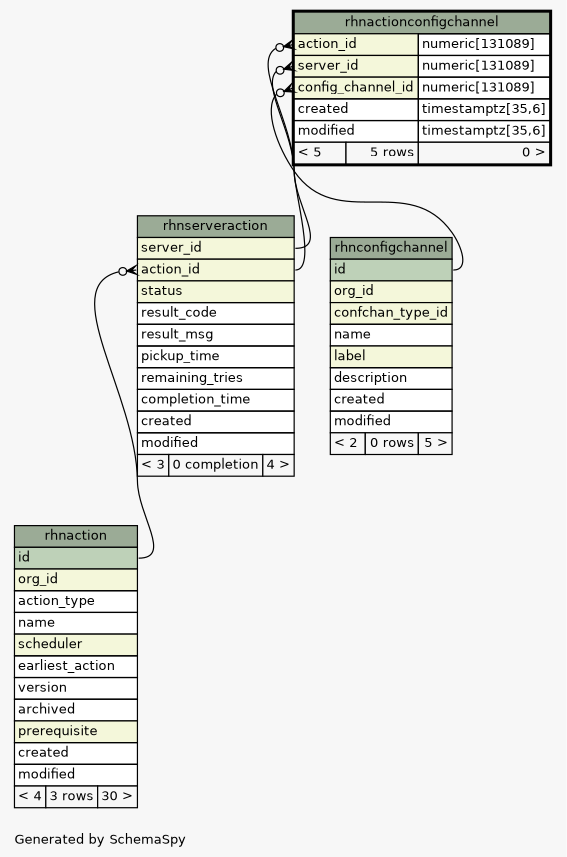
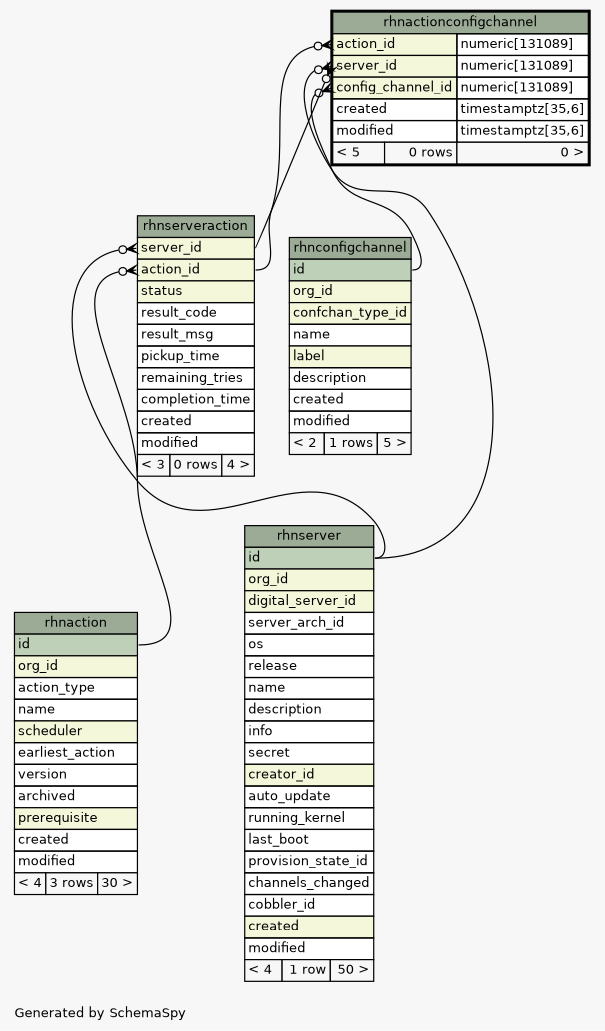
(392, 153) -> (431, 153)
(392, 443) -> (351, 443)
(216, 465) -> (196, 465)
none -> (309, 753)
